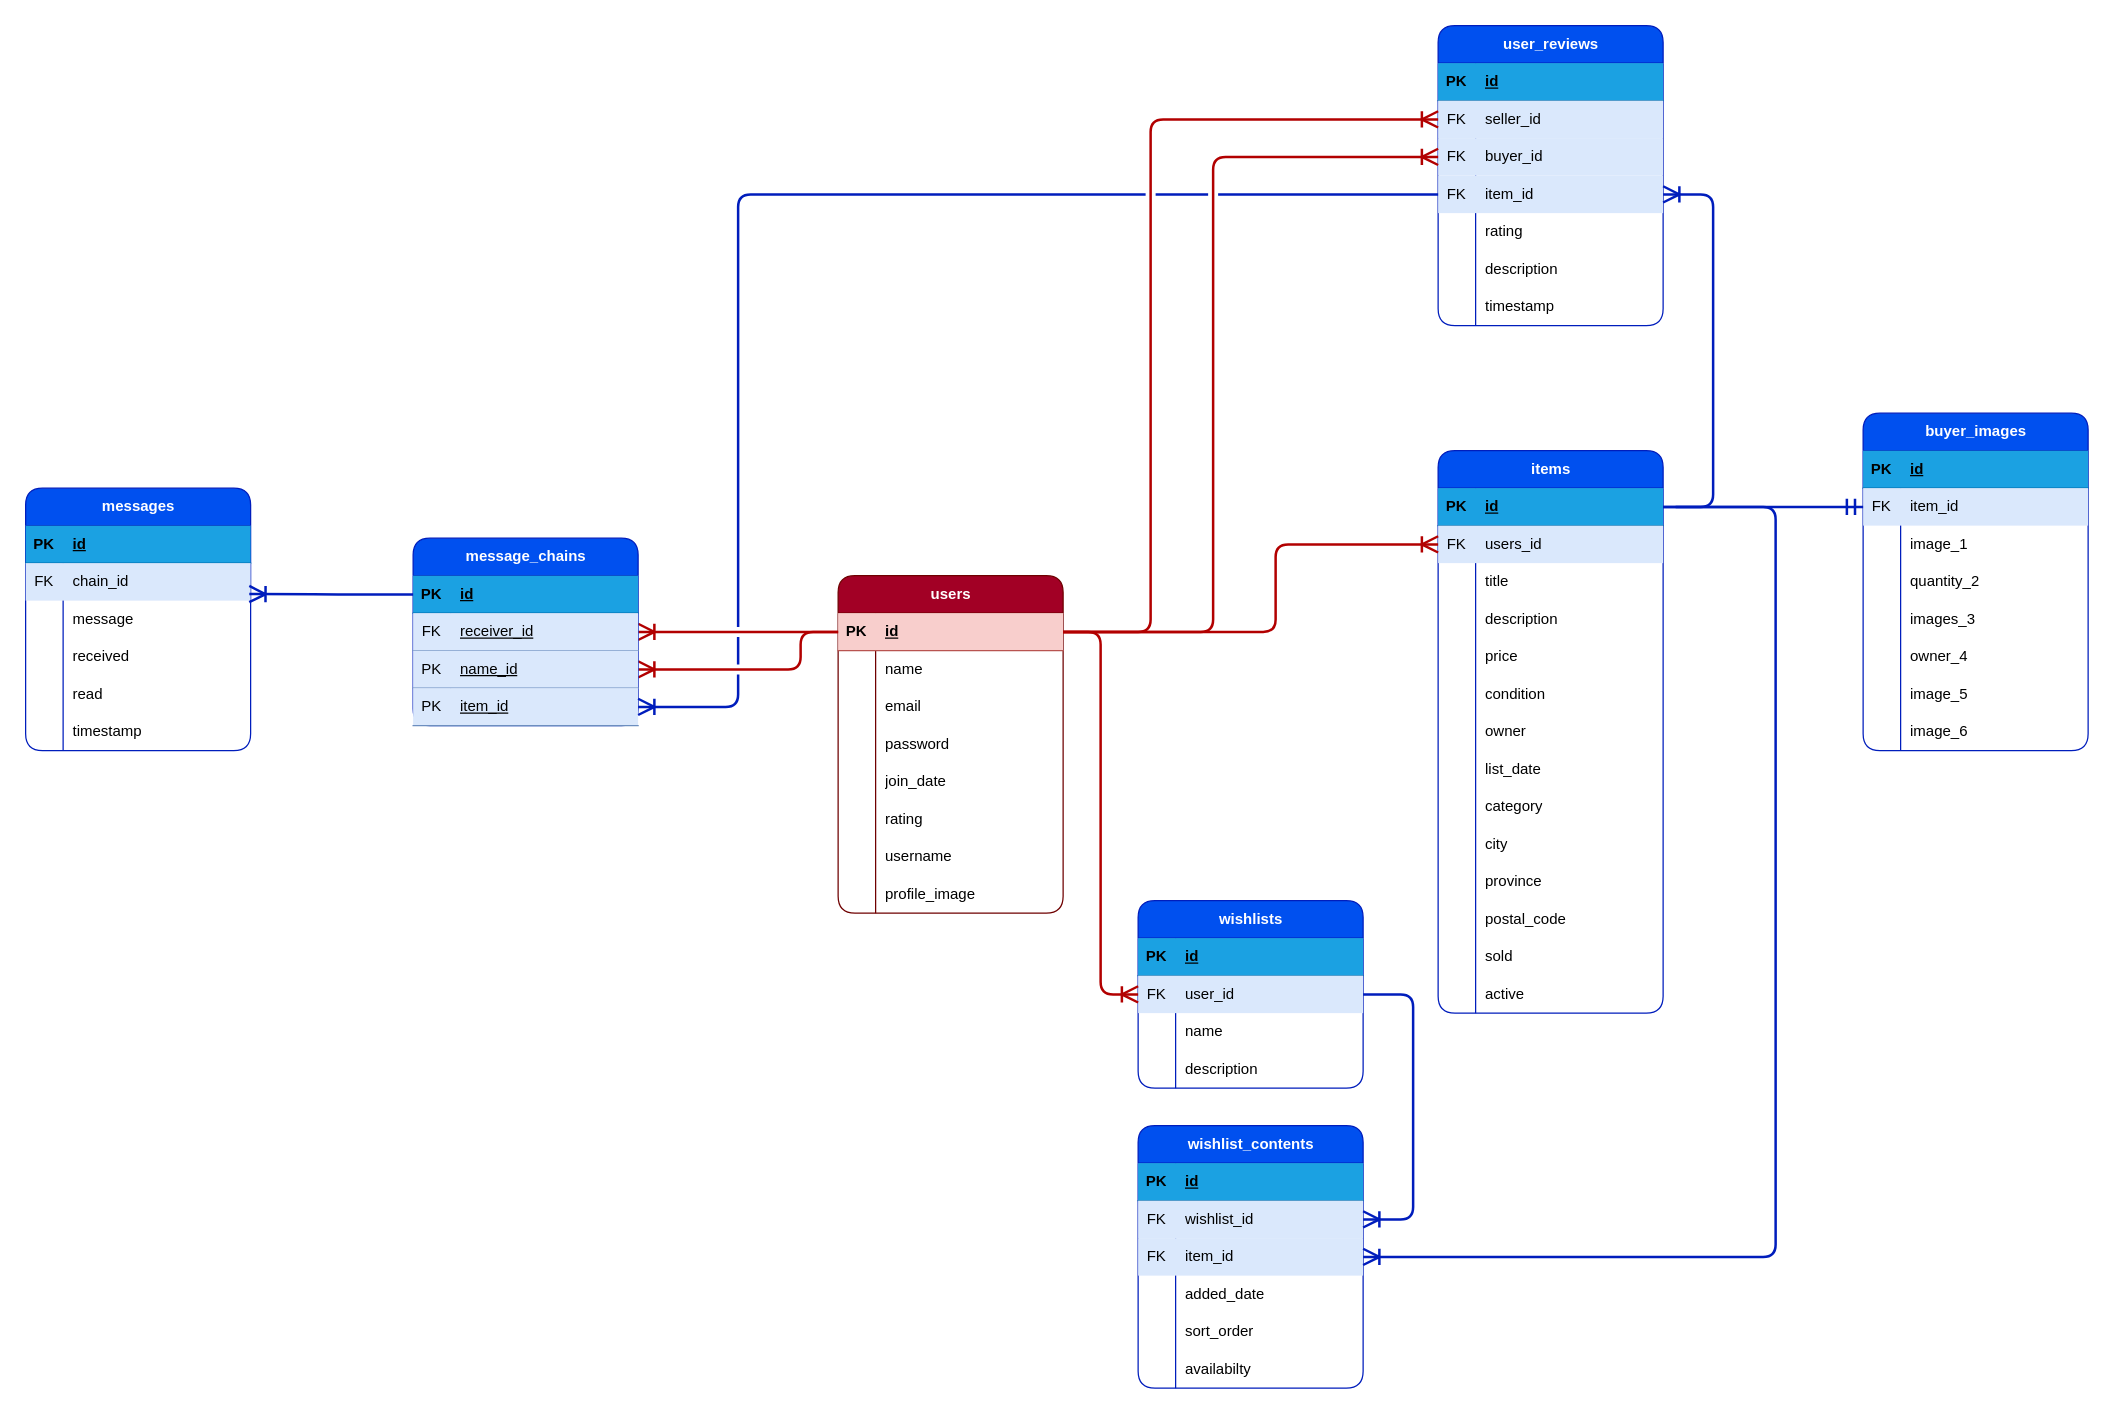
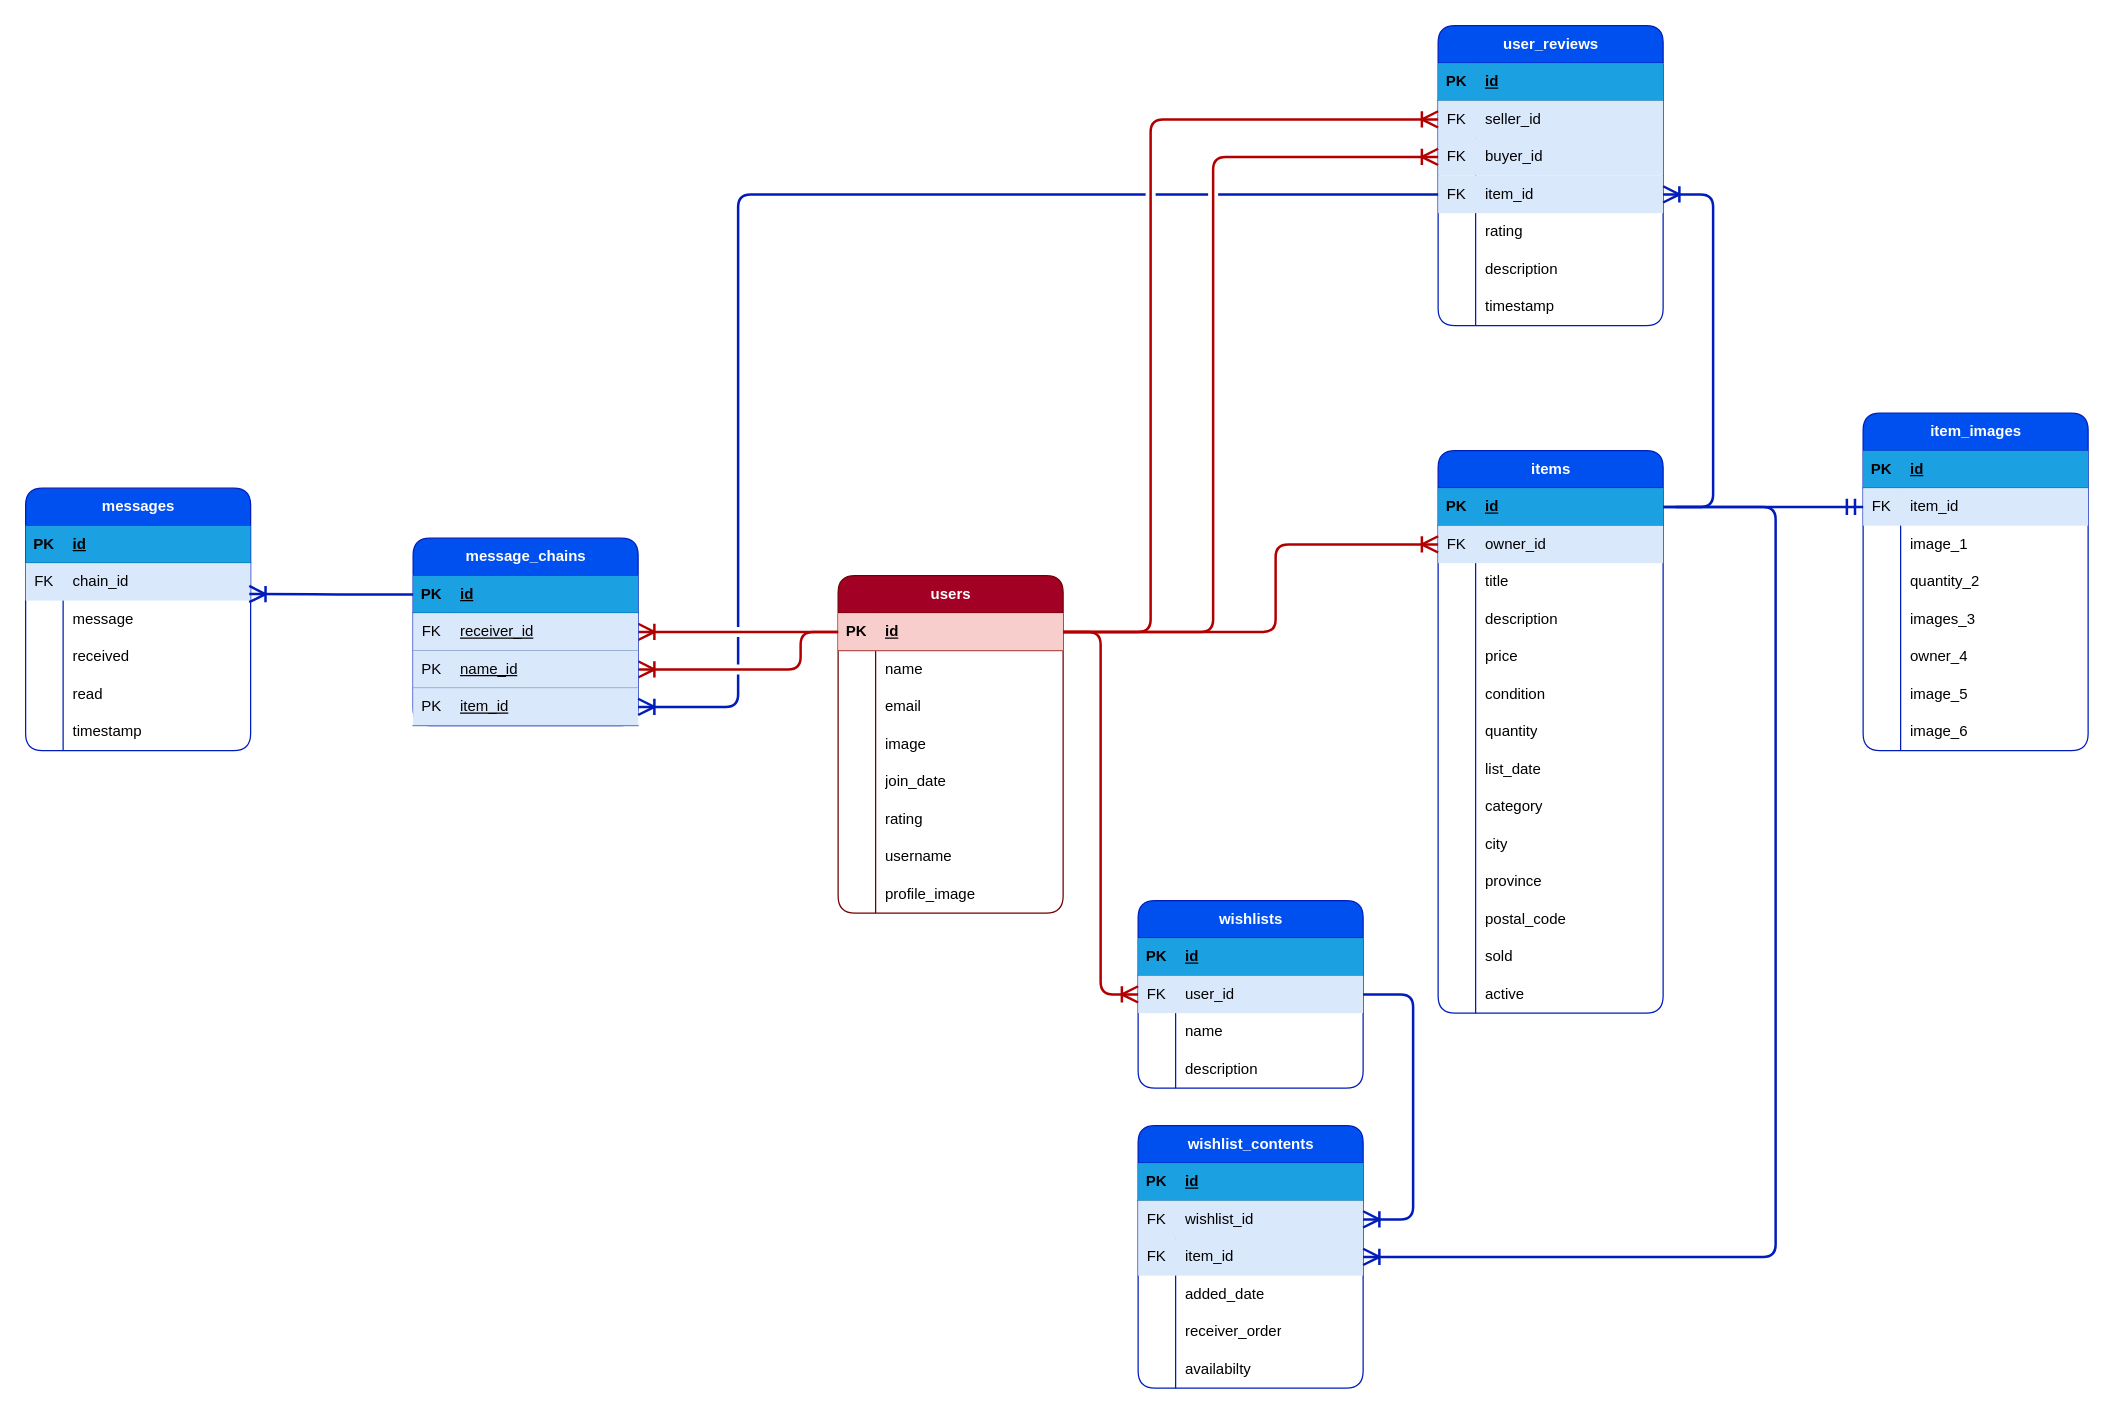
(1976, 432) -> (1976, 432)
(1517, 544) -> (1517, 544)
(1507, 732) -> (1517, 732)
(919, 744) -> (905, 744)
(1228, 1332) -> (1242, 1332)
